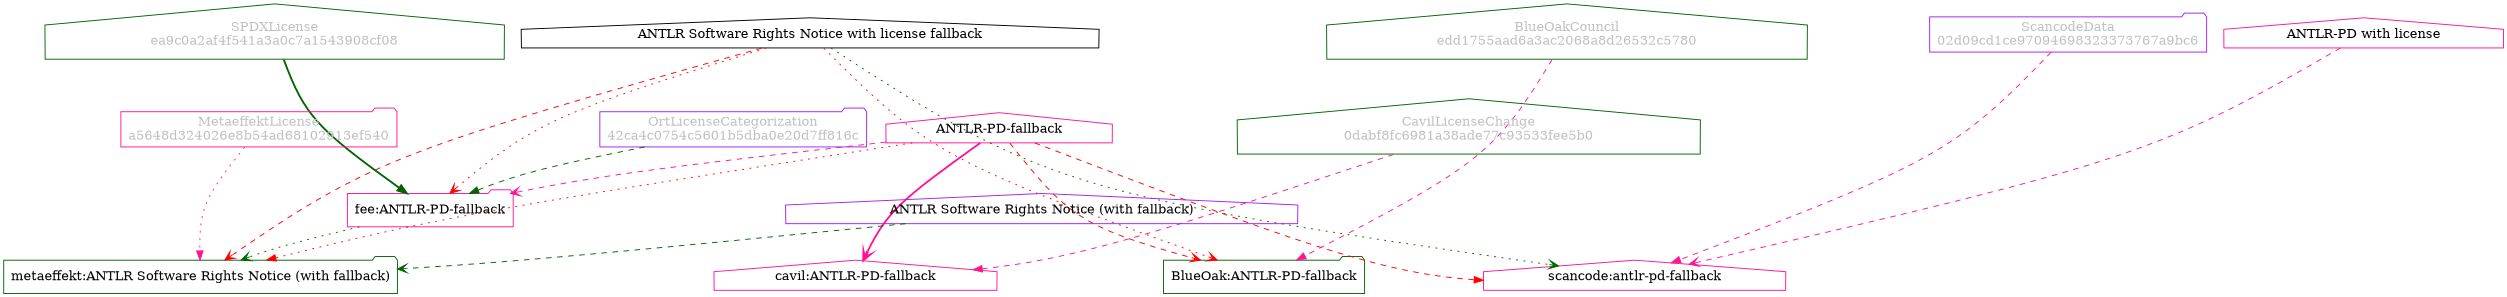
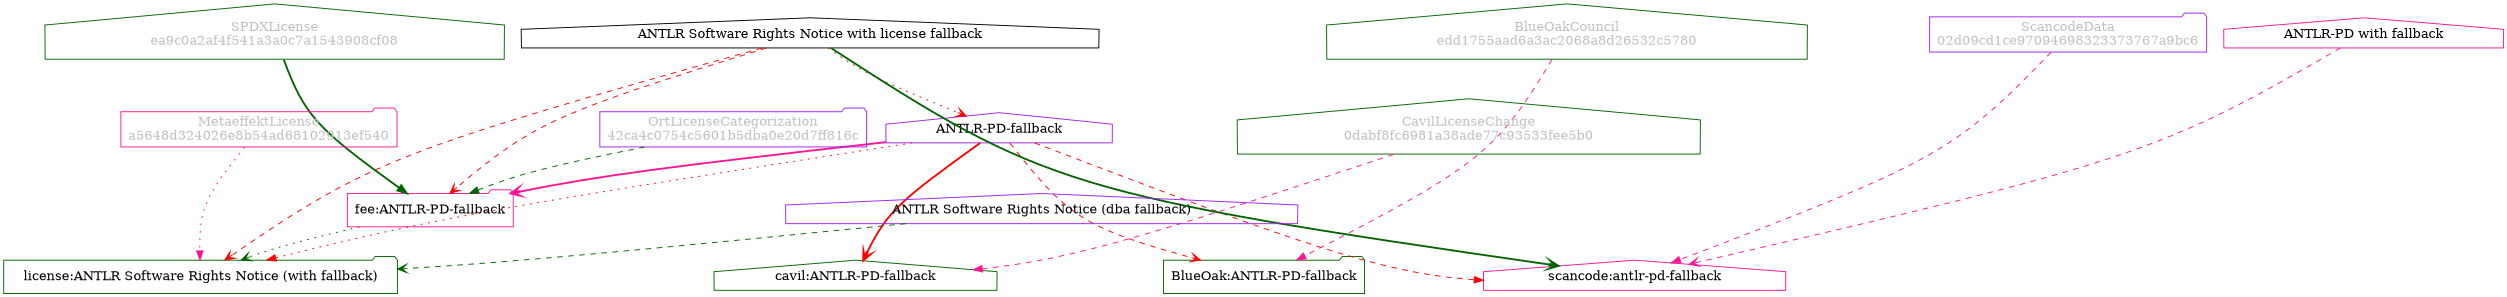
(2364, 34) -> (2364, 34)
(603, 101) -> (603, 101)
(999, 129) -> (999, 129)
(702, 163) -> (702, 163)
(1001, 178) -> (918, 96)
(916, 191) -> (916, 191)
(1175, 203) -> (1175, 203)
(1042, 210) -> (1042, 210)
(201, 277) -> (201, 277)
(856, 277) -> (856, 277)
